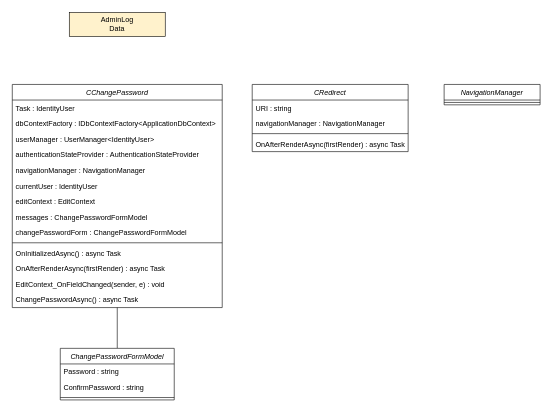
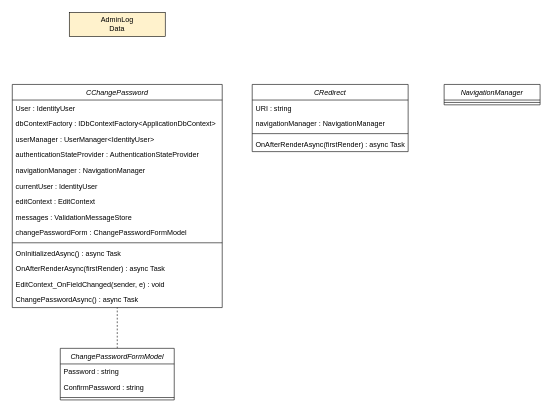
(51, 108) -> (51, 108)
(81, 217) -> (77, 217)
(117, 329) -> (117, 329)
